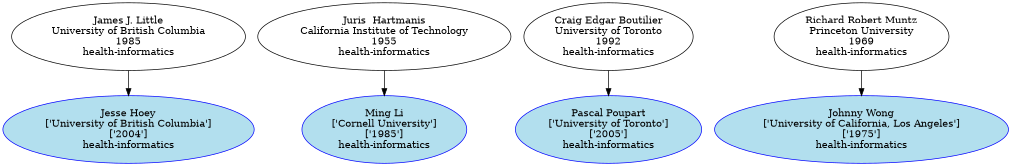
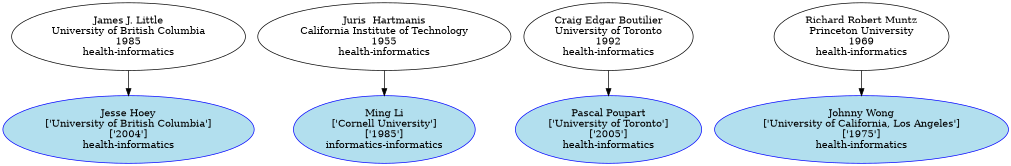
(384, 129) -> (384, 129)
